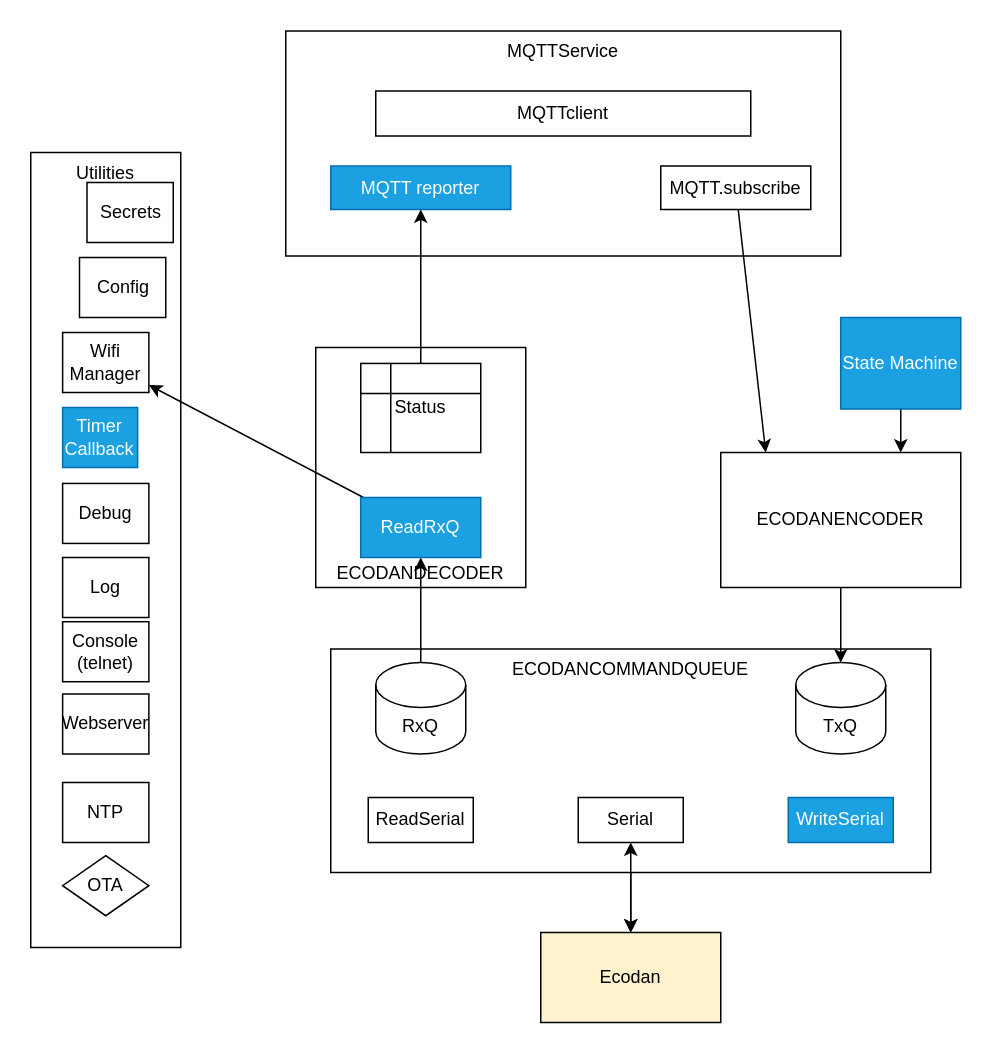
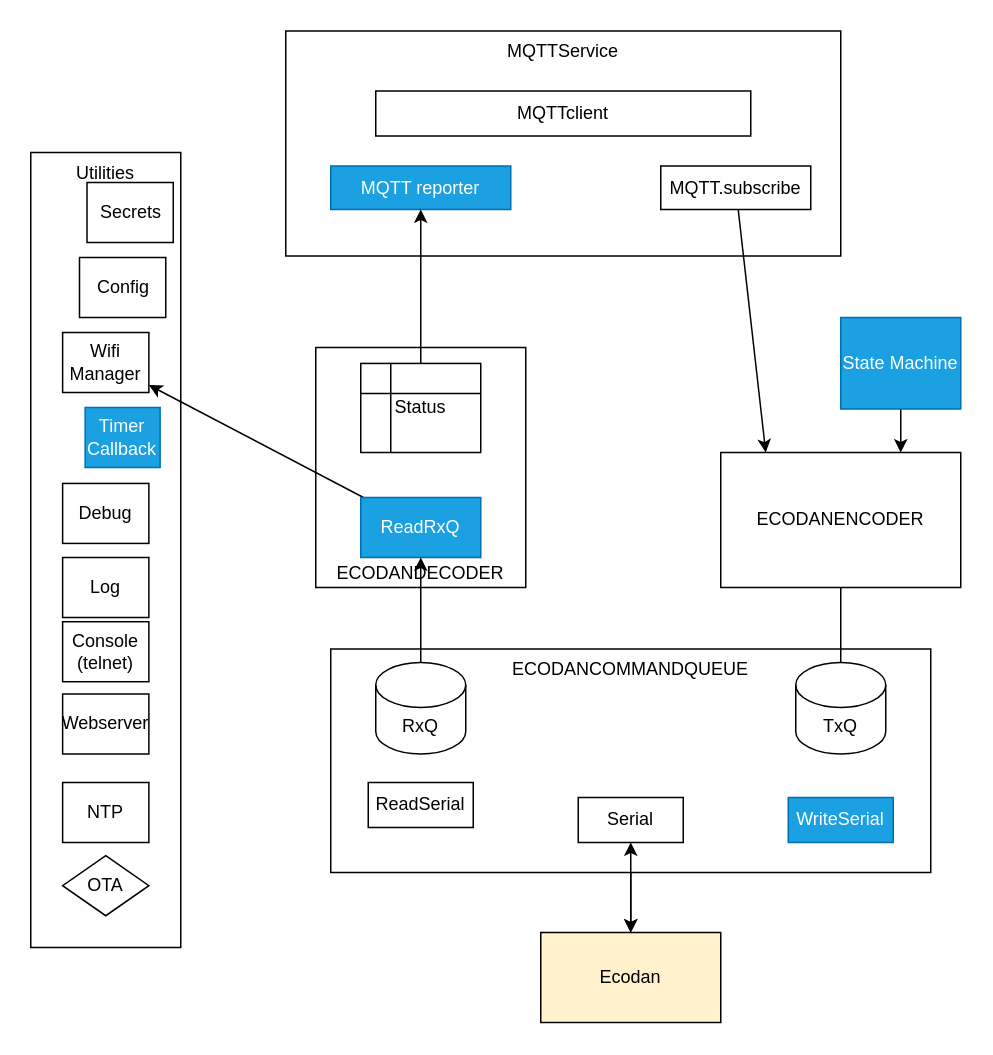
(100, 437) -> (123, 437)
(841, 651) -> (841, 655)
(421, 820) -> (421, 805)
